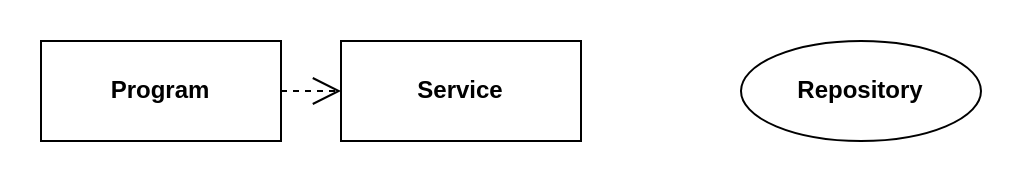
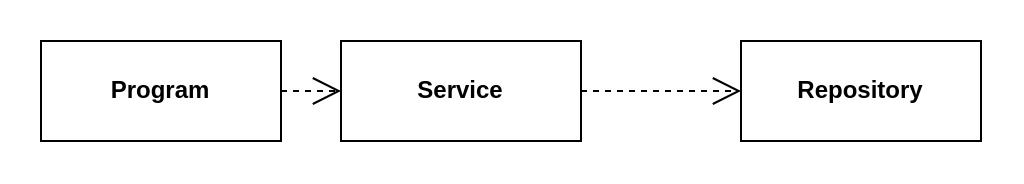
none -> (658, 91)
(861, 91) -> (861, 91)
